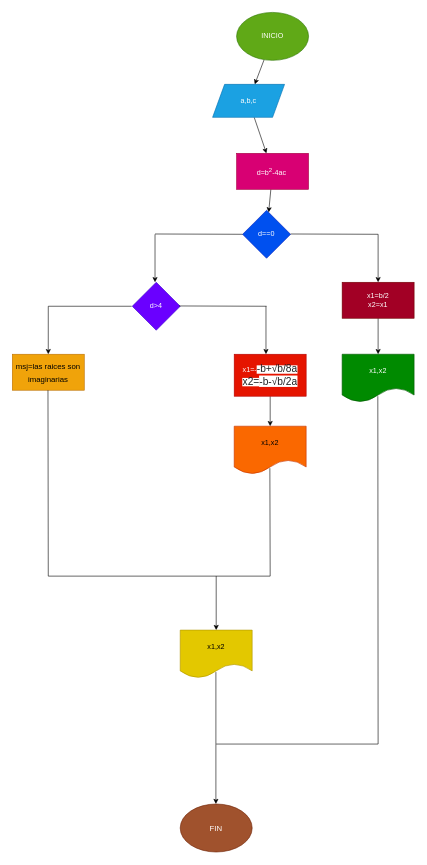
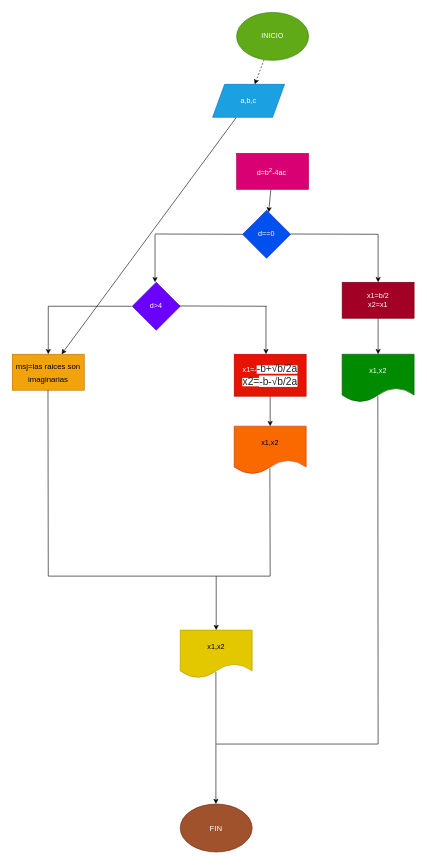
(260, 70) -> (260, 70)
(260, 133) -> (150, 234)
(270, 375) -> (270, 375)
